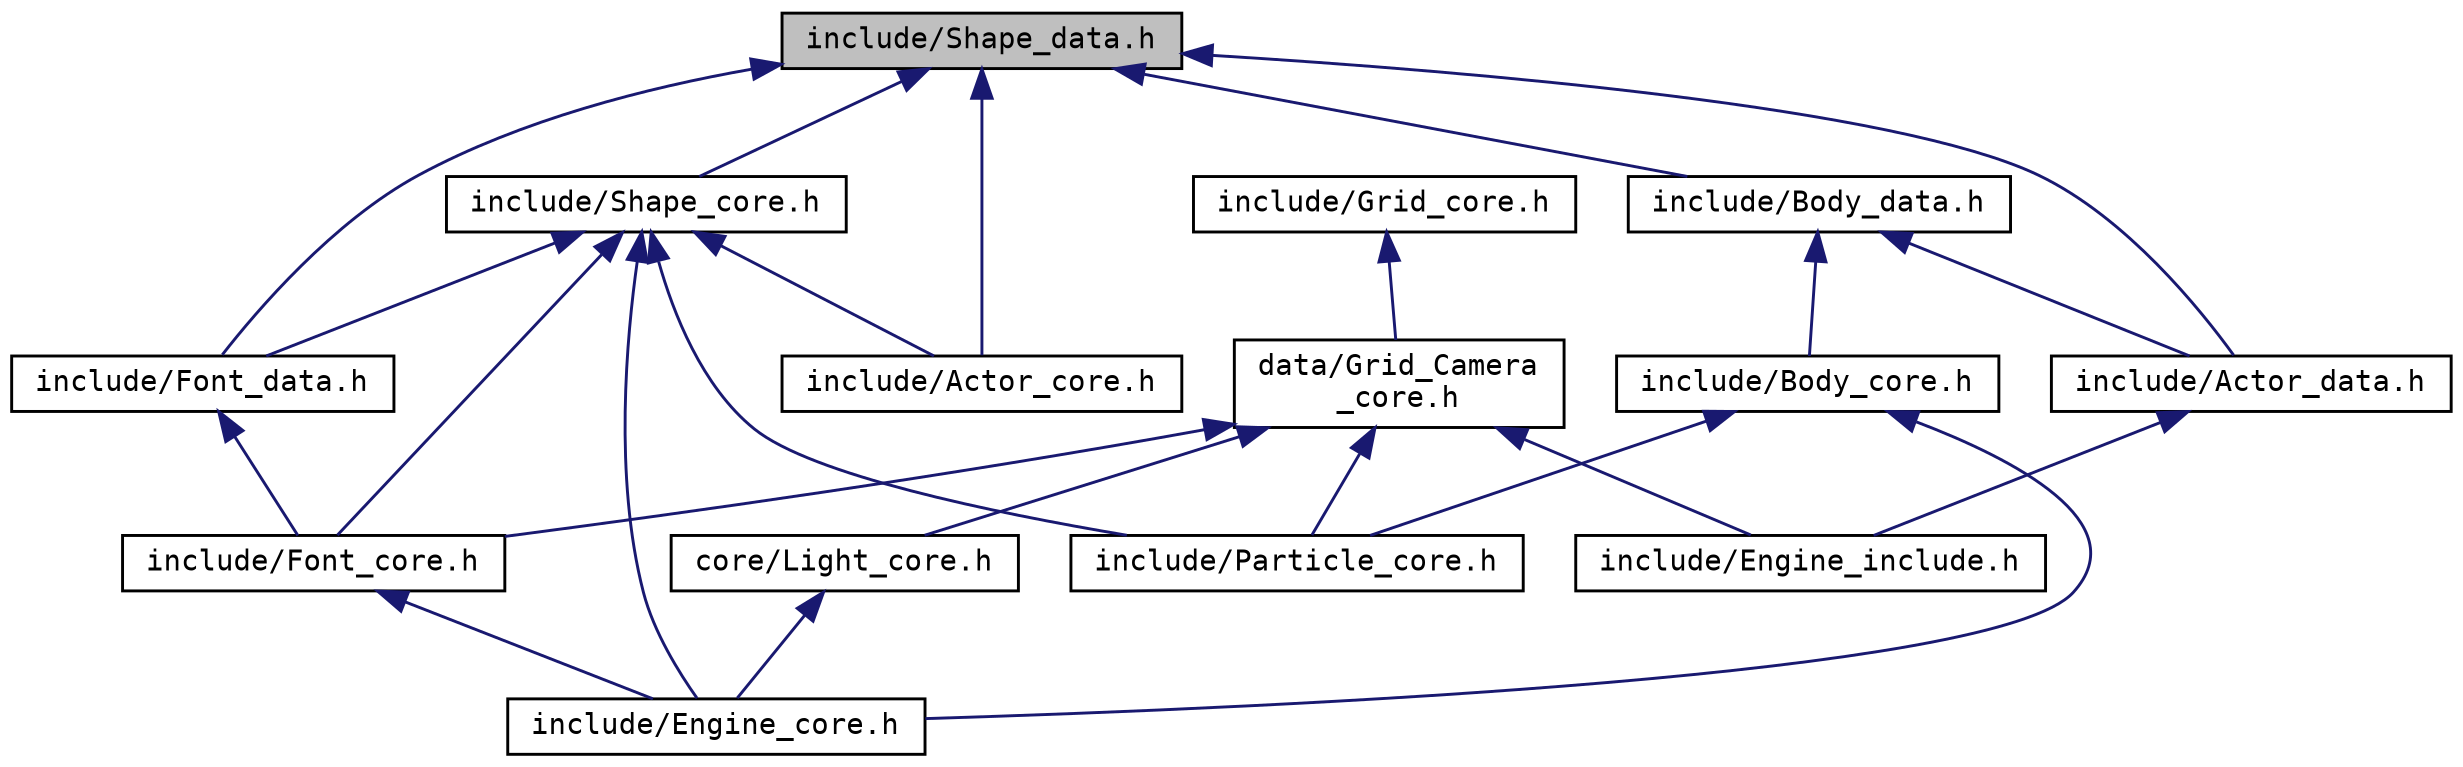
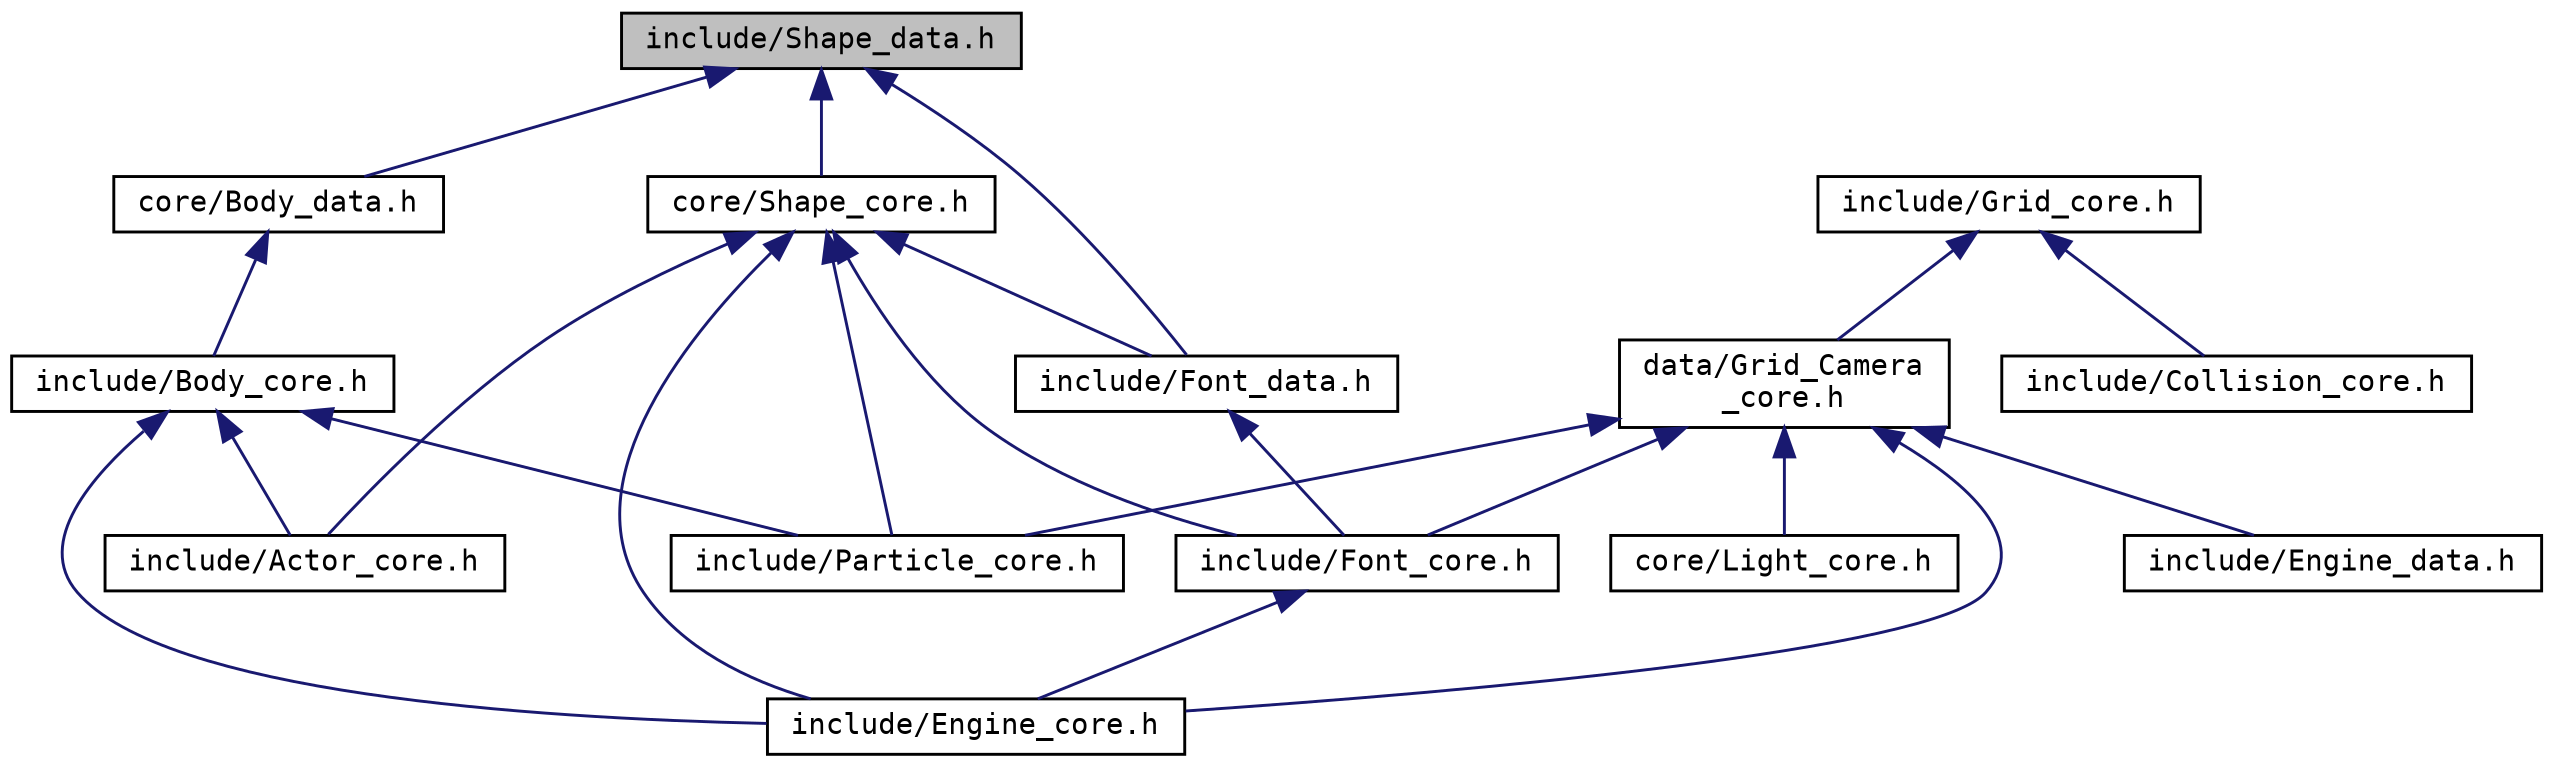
(646, 204) -> (821, 204)
(1819, 204) -> (279, 204)
(982, 227) -> (261, 486)
none -> (2237, 384)
(2251, 384) -> none
(1811, 563) -> (2333, 563)
(771, 657) -> (1689, 664)
